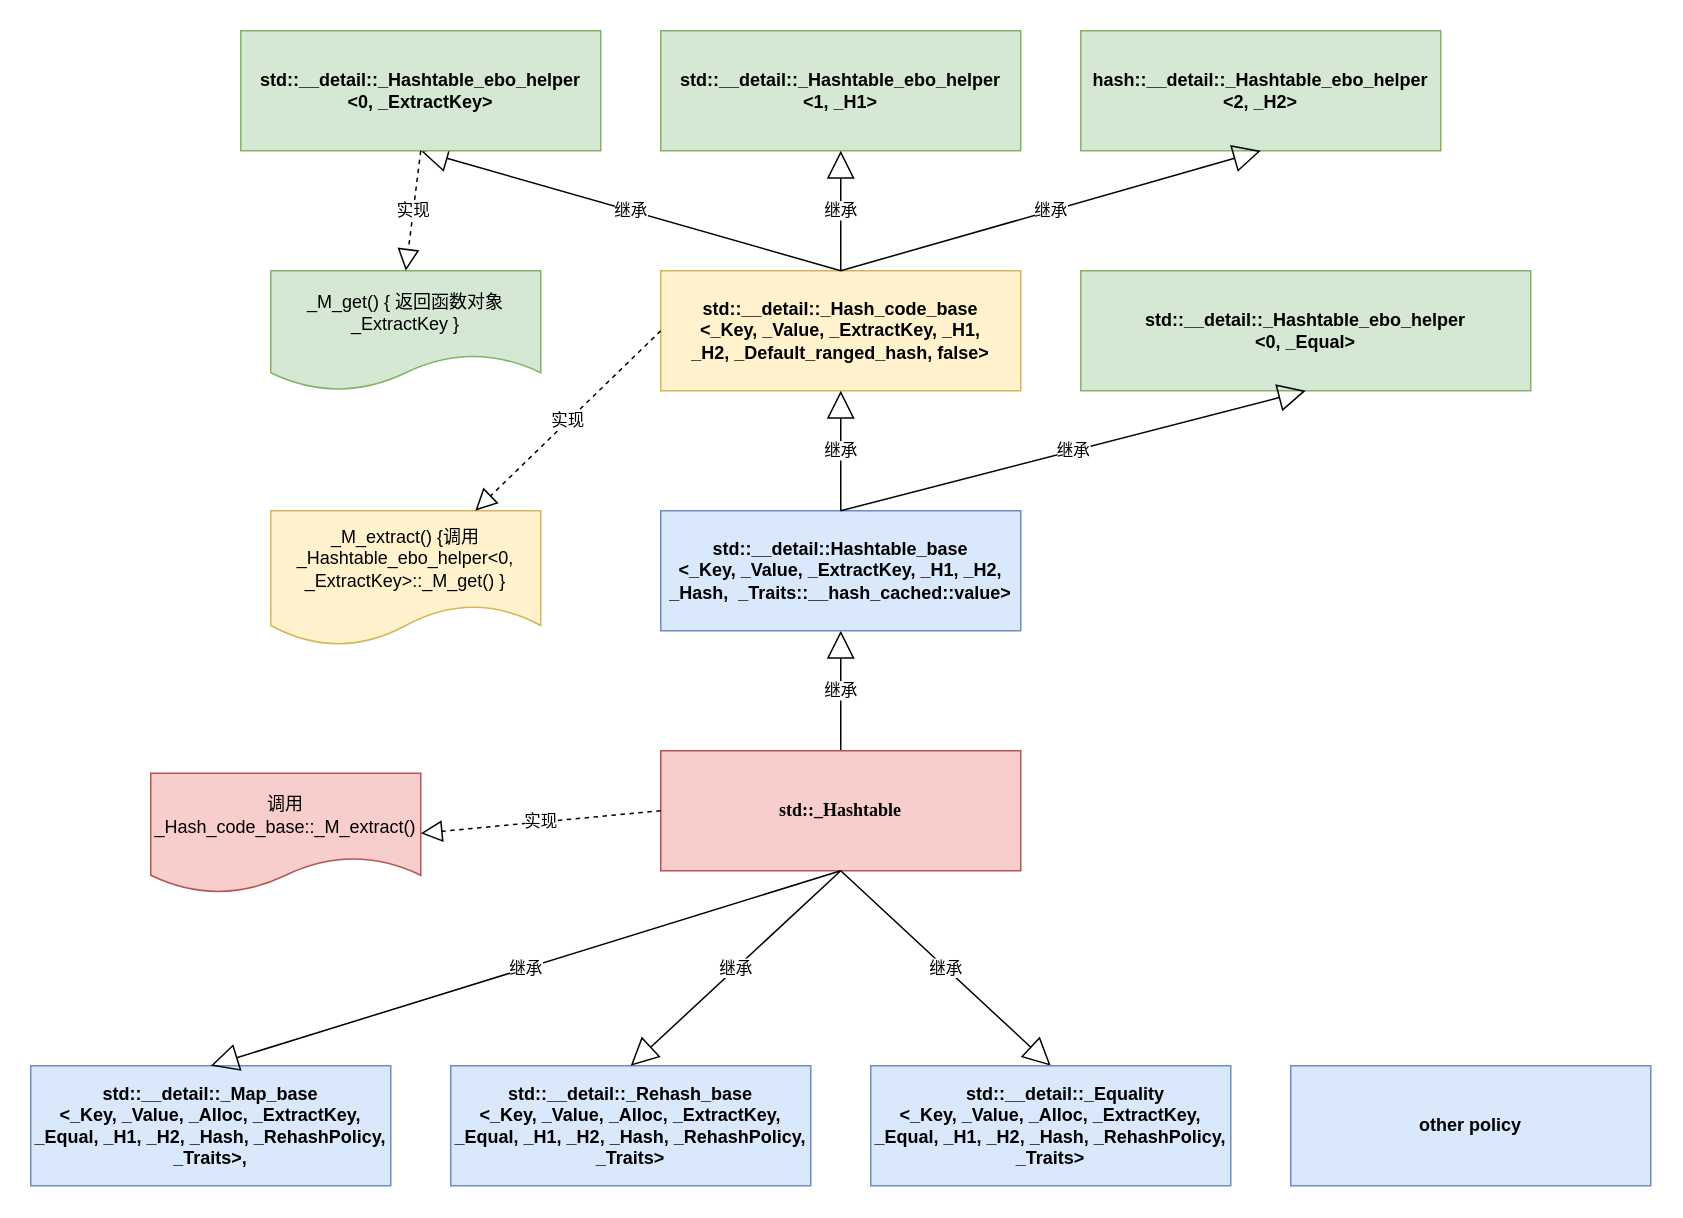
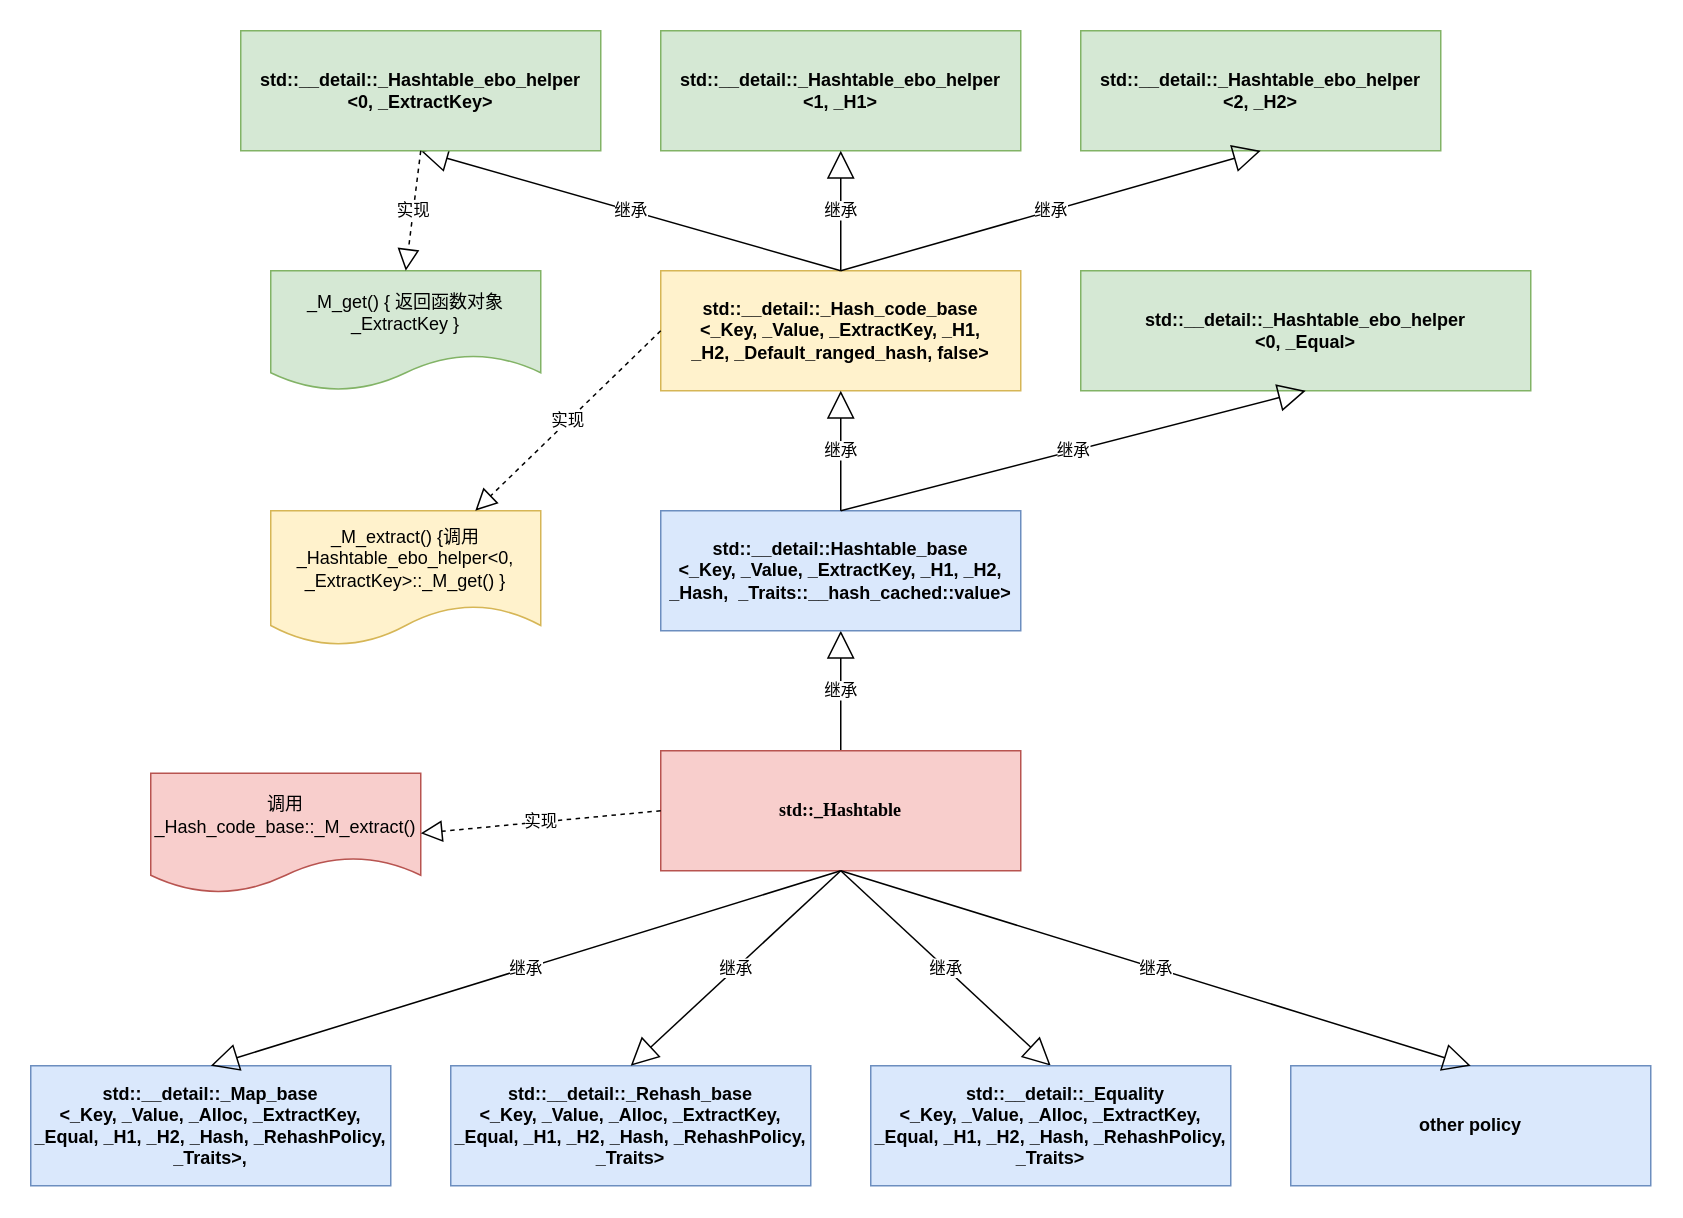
(1261, 91) -> (1261, 91)
none -> (1145, 965)
